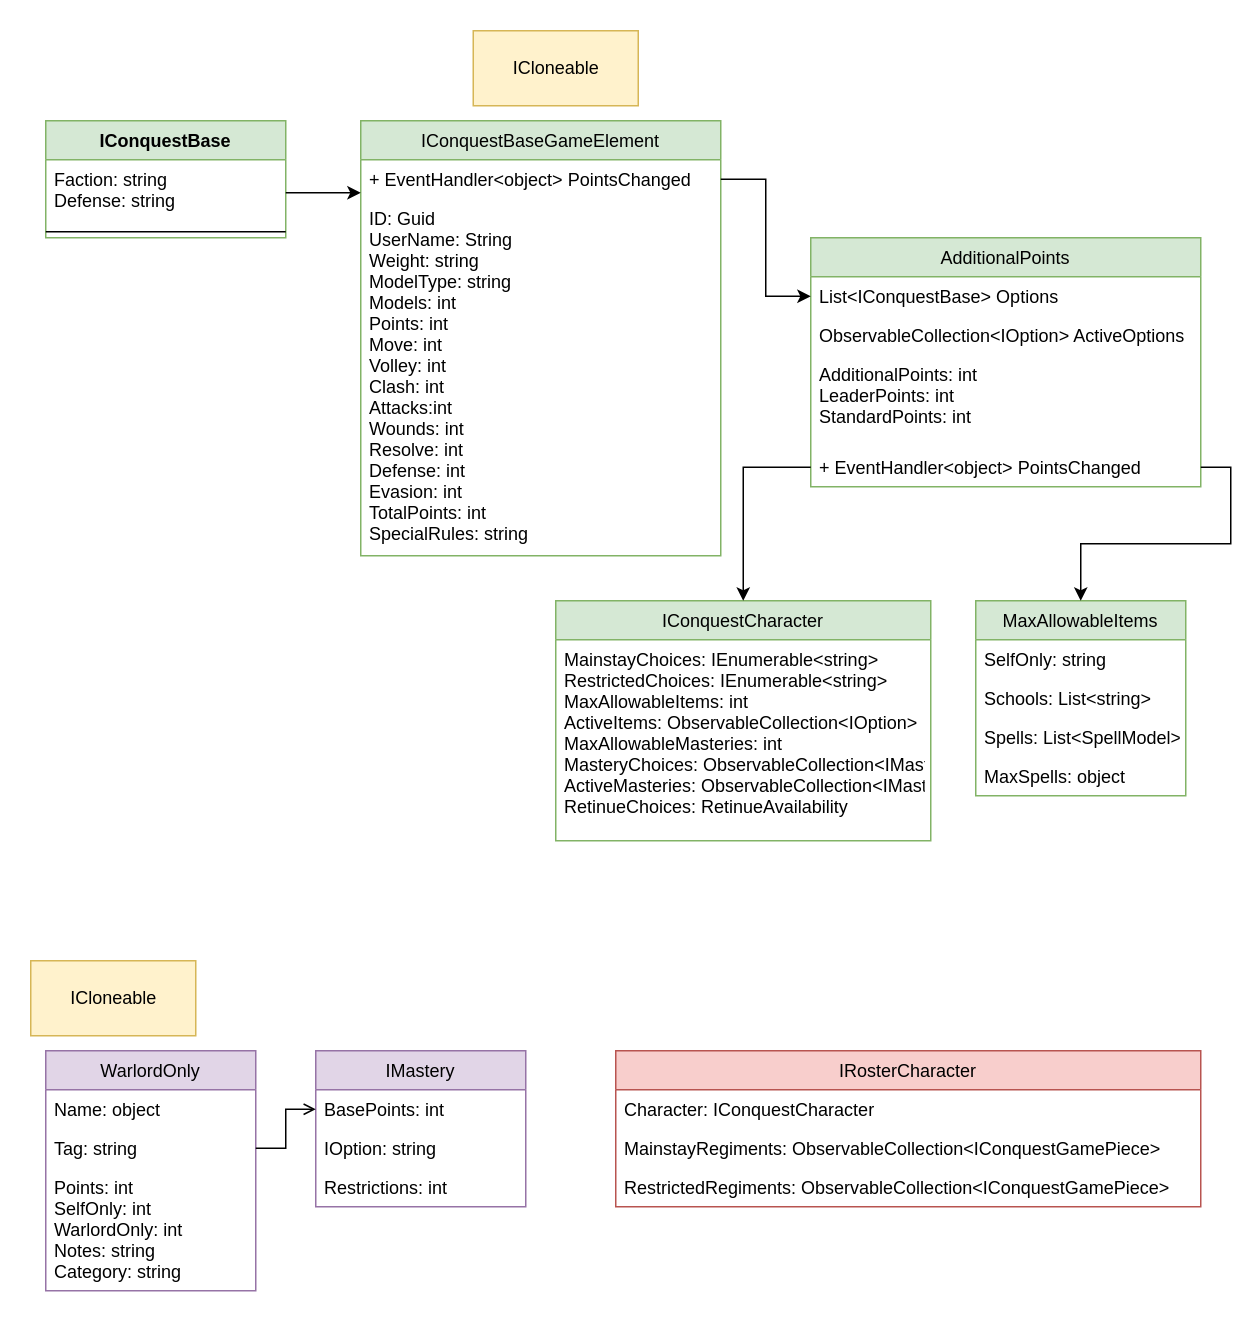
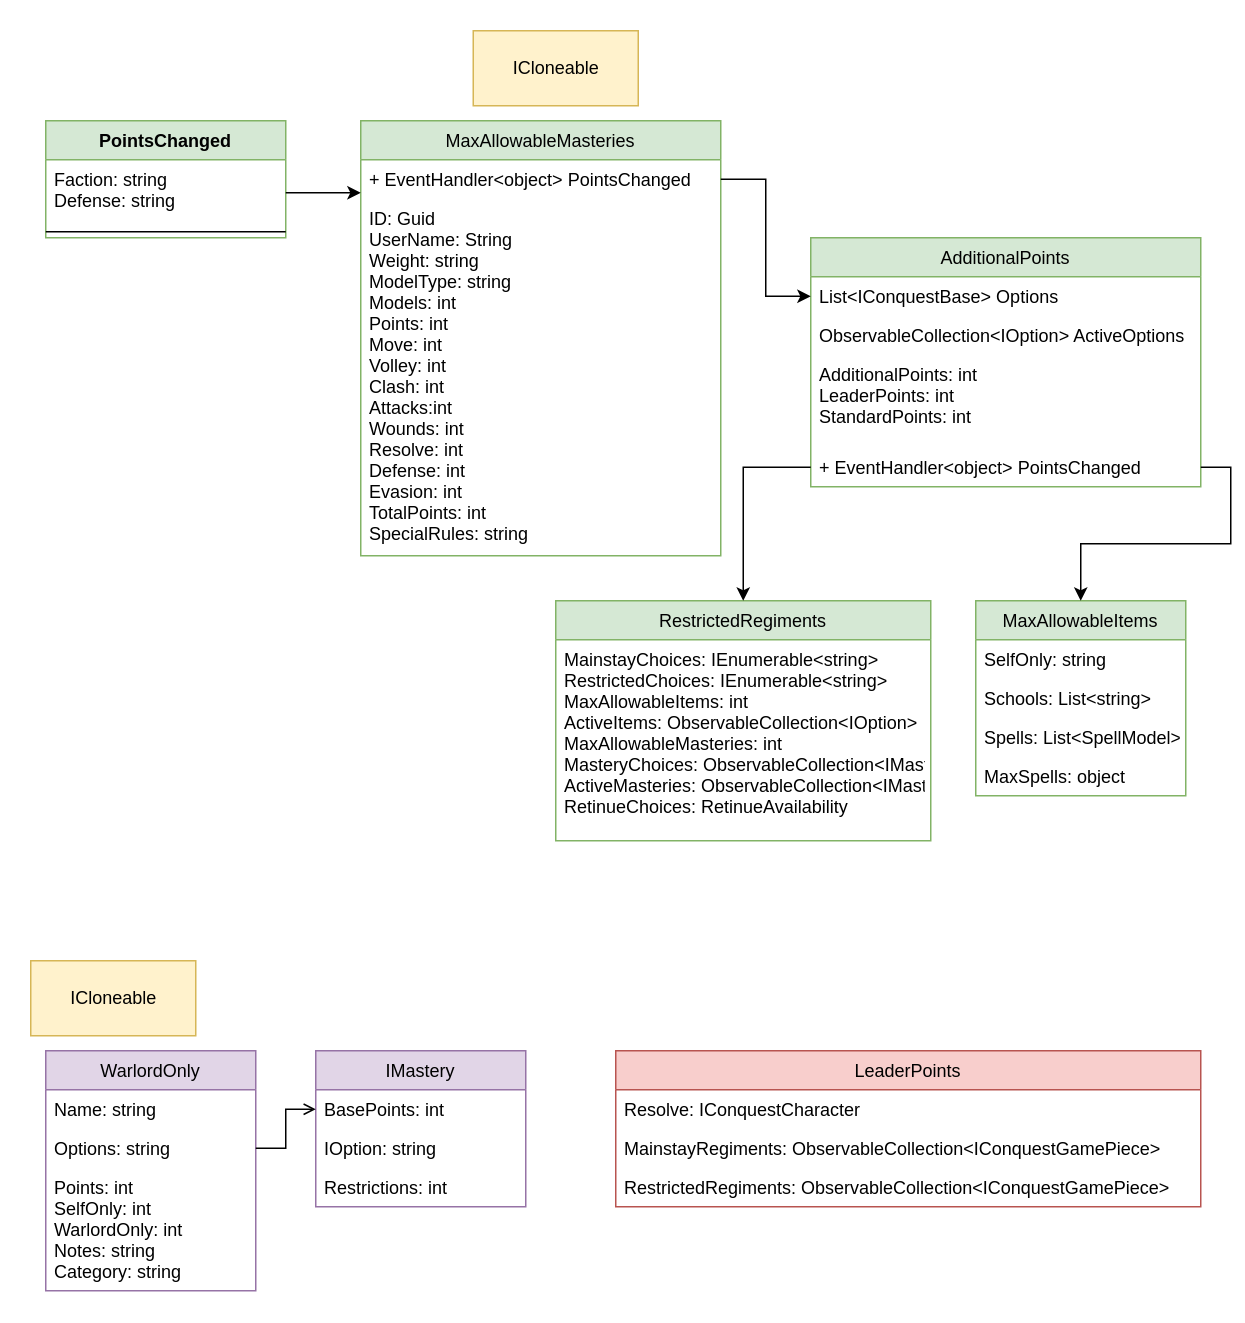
(165, 141) -> (165, 141)
(540, 141) -> (540, 141)
(743, 621) -> (743, 621)
(908, 1071) -> (908, 1071)
(110, 1110) -> (107, 1110)
(765, 1110) -> (753, 1110)
(102, 1149) -> (120, 1149)
